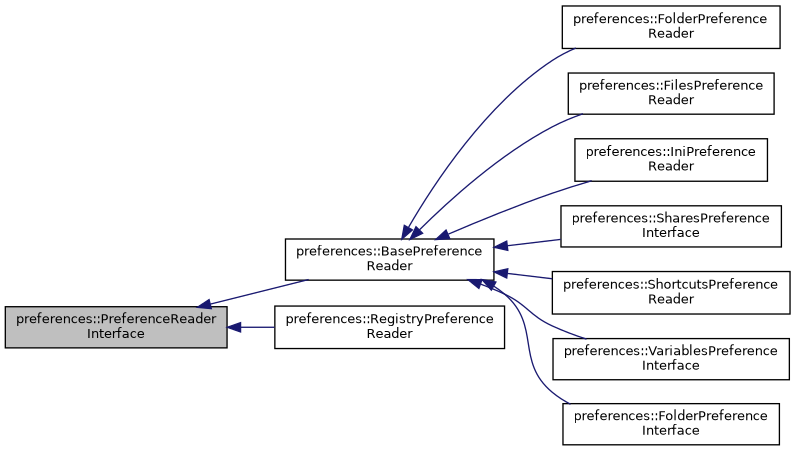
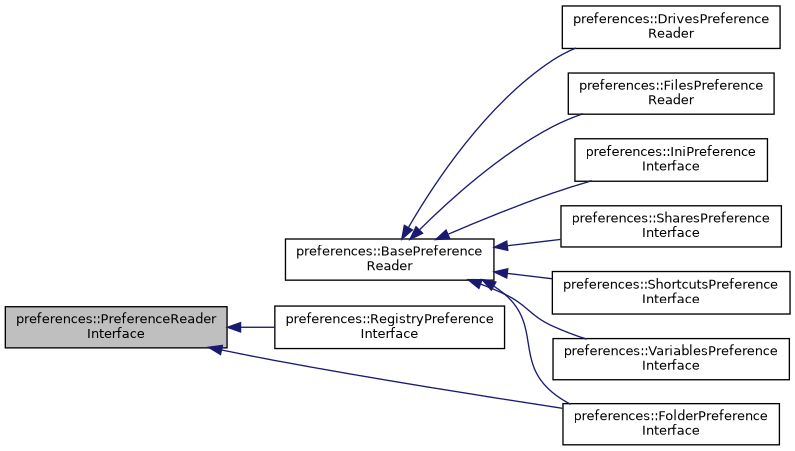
(671, 27) -> (671, 27)
(671, 160) -> (671, 160)
(259, 292) -> (392, 381)
(671, 293) -> (671, 293)
(390, 327) -> (390, 327)
